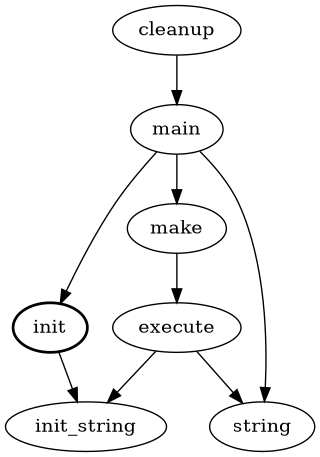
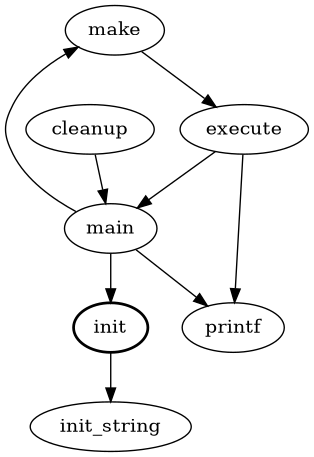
(137, 372) -> (182, 176)
(262, 427) -> (233, 328)
